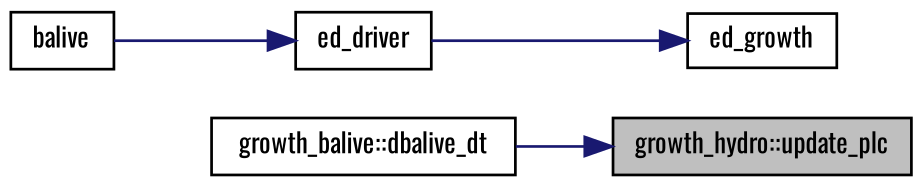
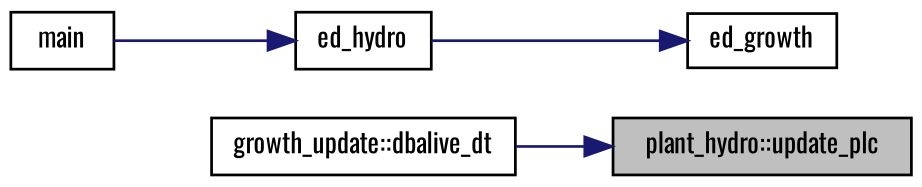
(62, 41) -> (62, 41)
(363, 41) -> (363, 41)
(363, 146) -> (363, 146)
(762, 146) -> (762, 146)
